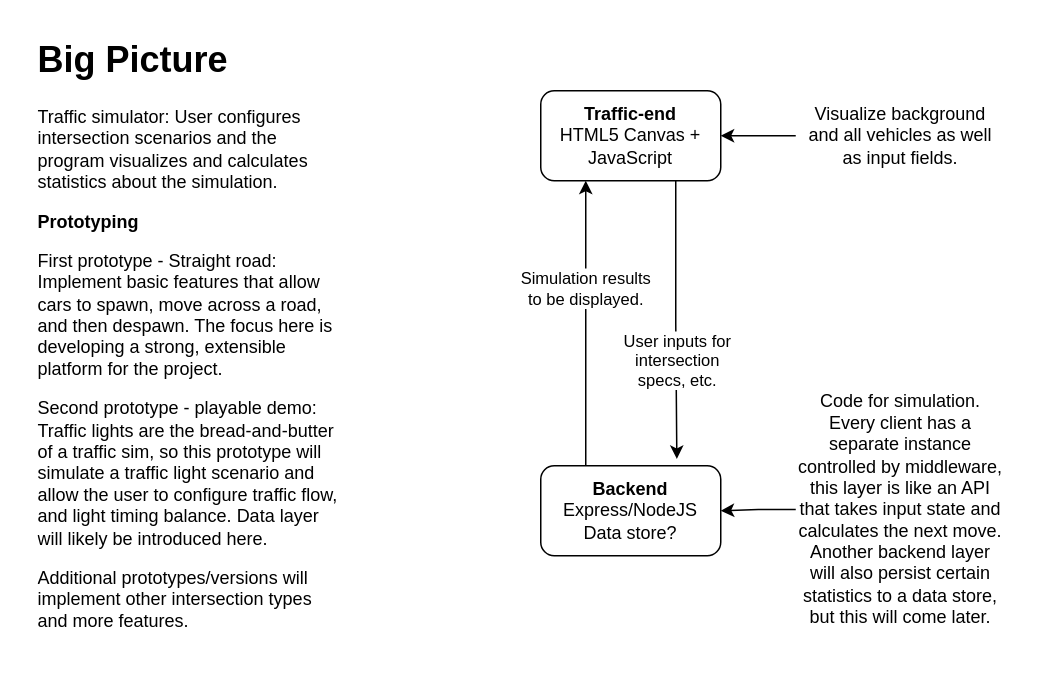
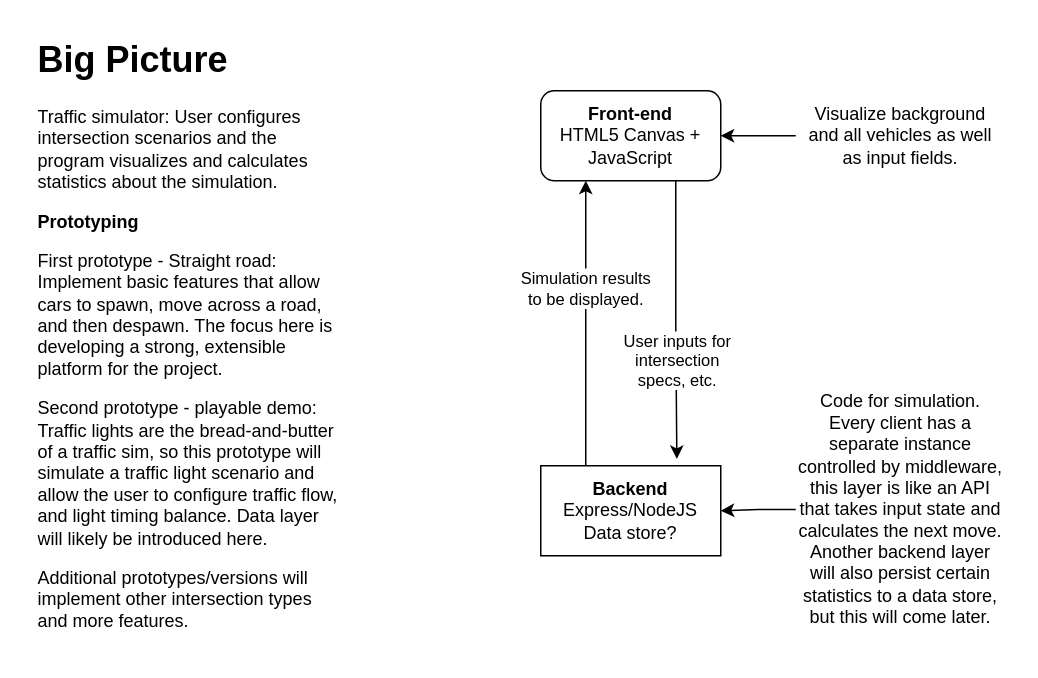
(631, 136) -> (631, 136)
(631, 511) -> (631, 511)
